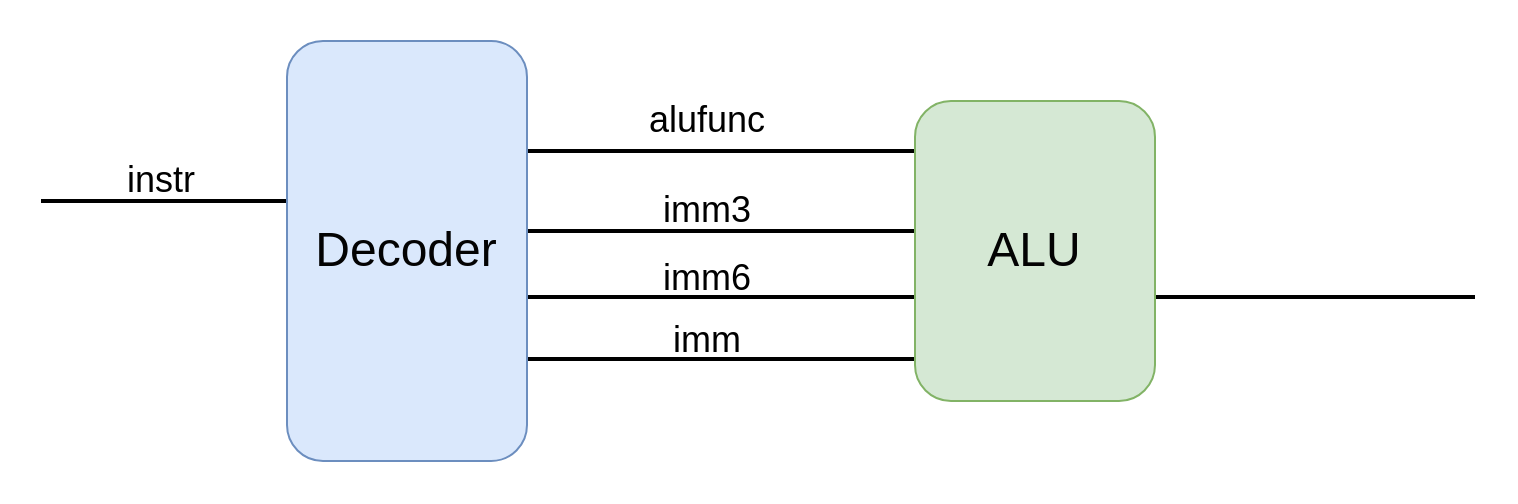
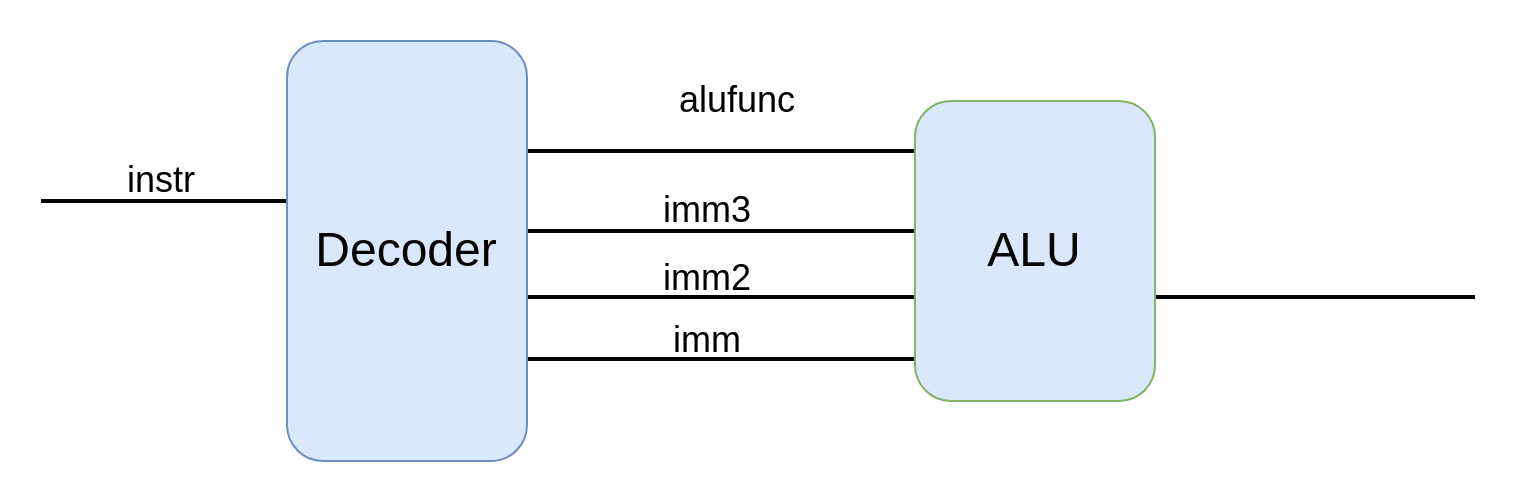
(707, 121) -> (737, 101)
(1035, 251) -> (1035, 251)
(708, 279) -> (708, 279)
